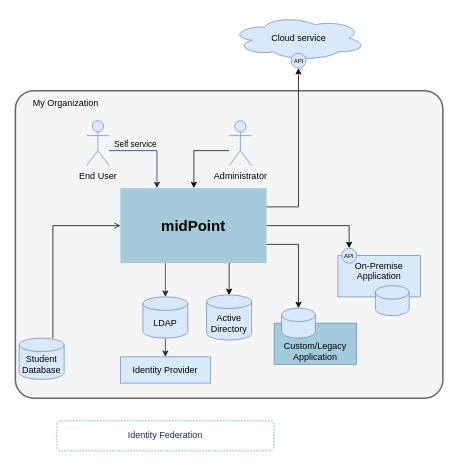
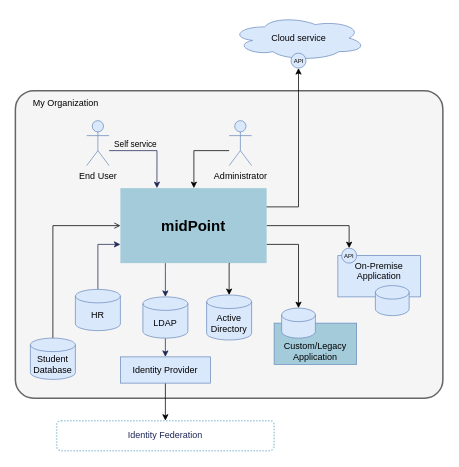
none -> (105, 244)
none -> (98, 310)
(42, 359) -> (53, 359)
none -> (165, 399)
